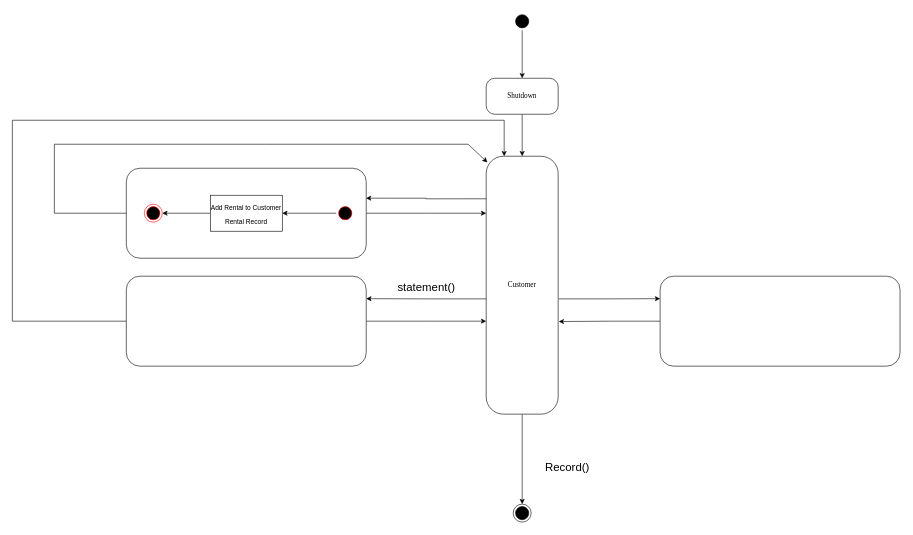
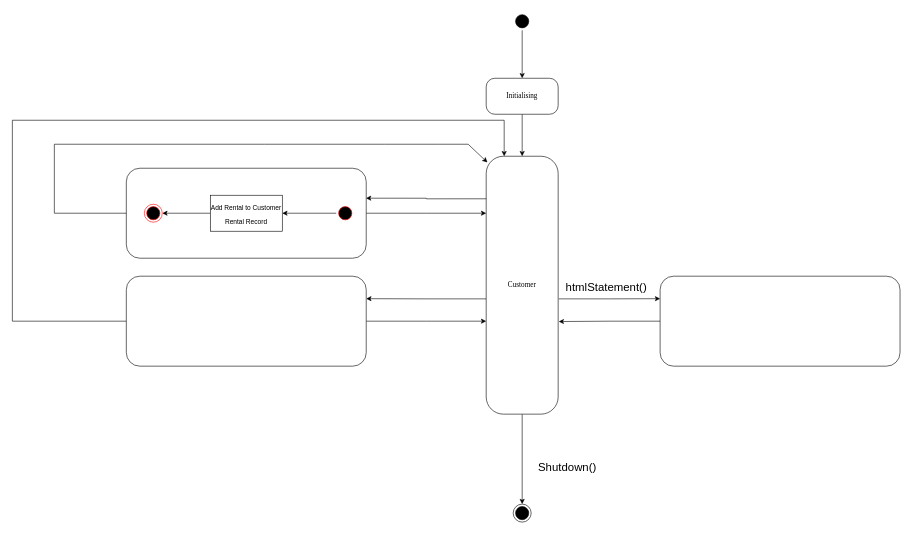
(522, 96) -> (522, 96)
(426, 288) -> none
none -> (606, 288)
(568, 468) -> (568, 468)
